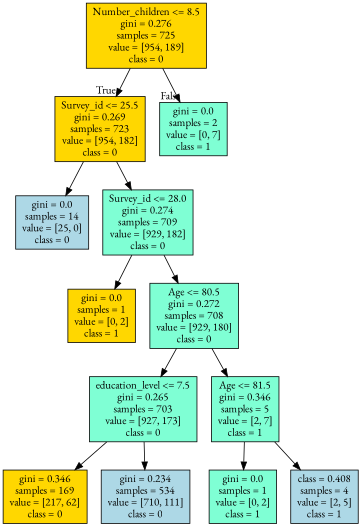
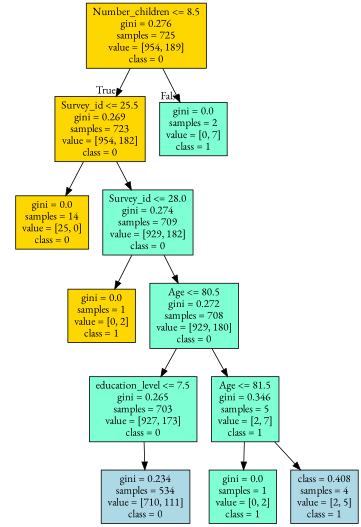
(52, 222) -> (52, 222)
(45, 497) -> none
